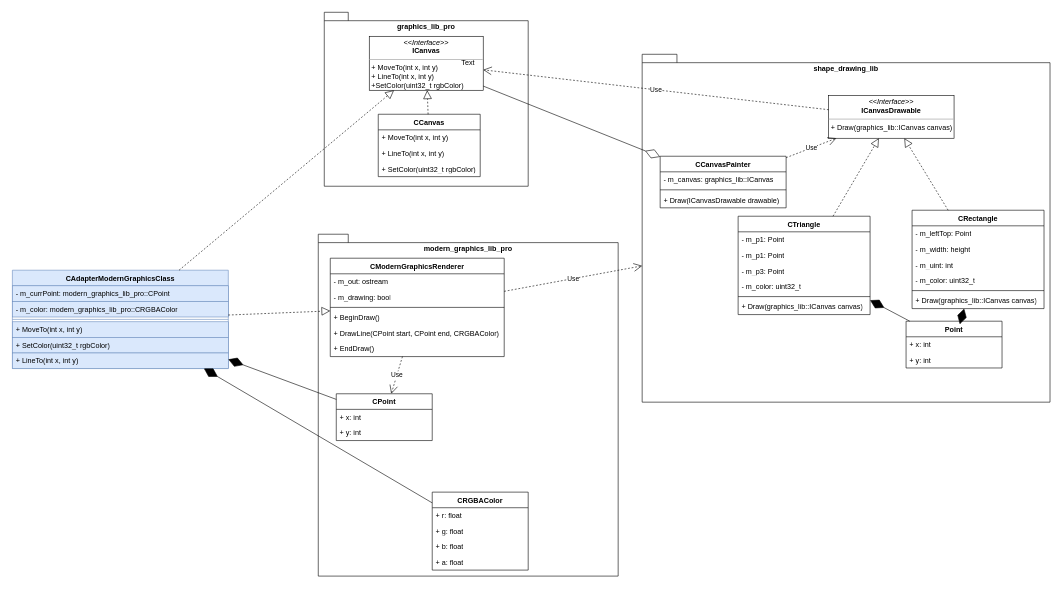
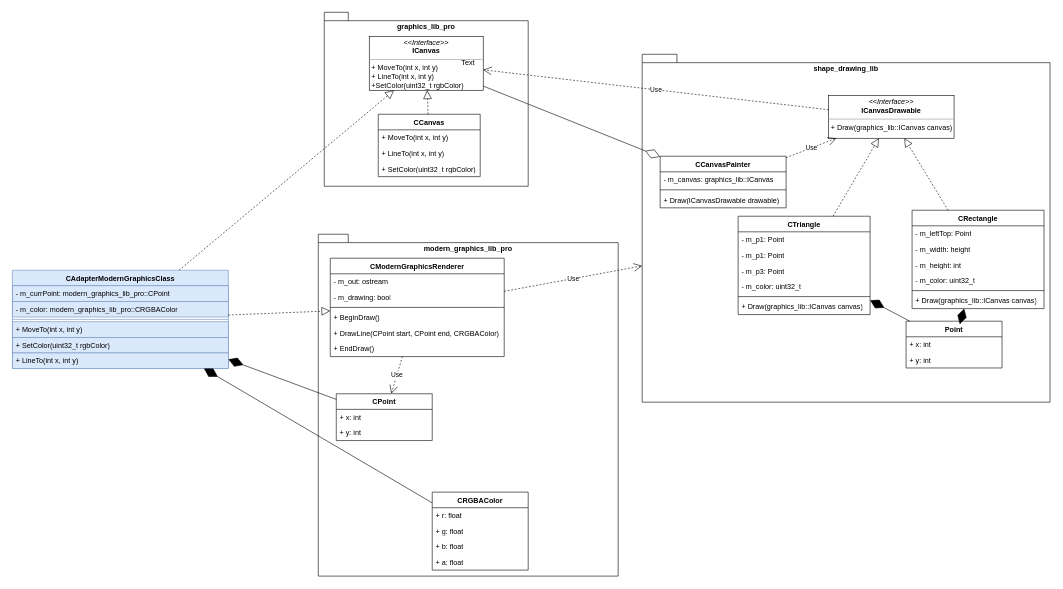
(937, 266) -> (941, 266)
